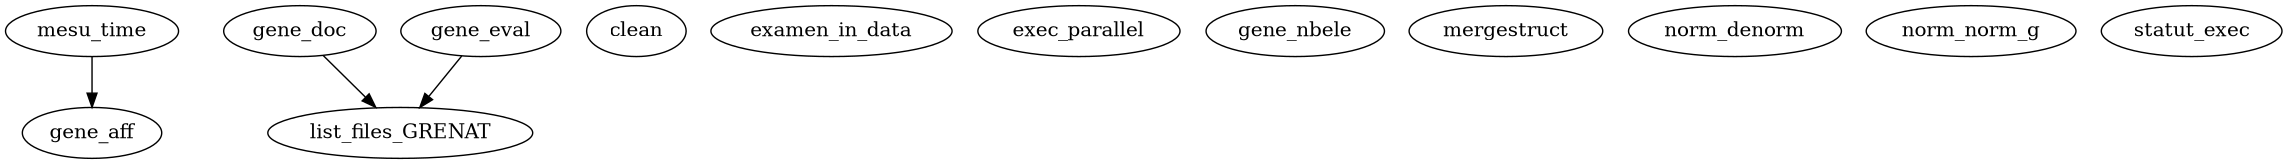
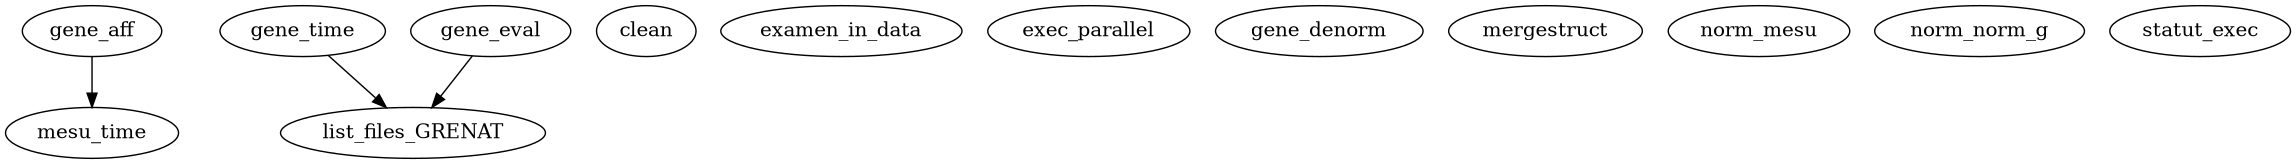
(300, 31) -> (303, 31)
(1295, 31) -> (1319, 31)
(1735, 31) -> (1759, 31)
(92, 75) -> (92, 75)
